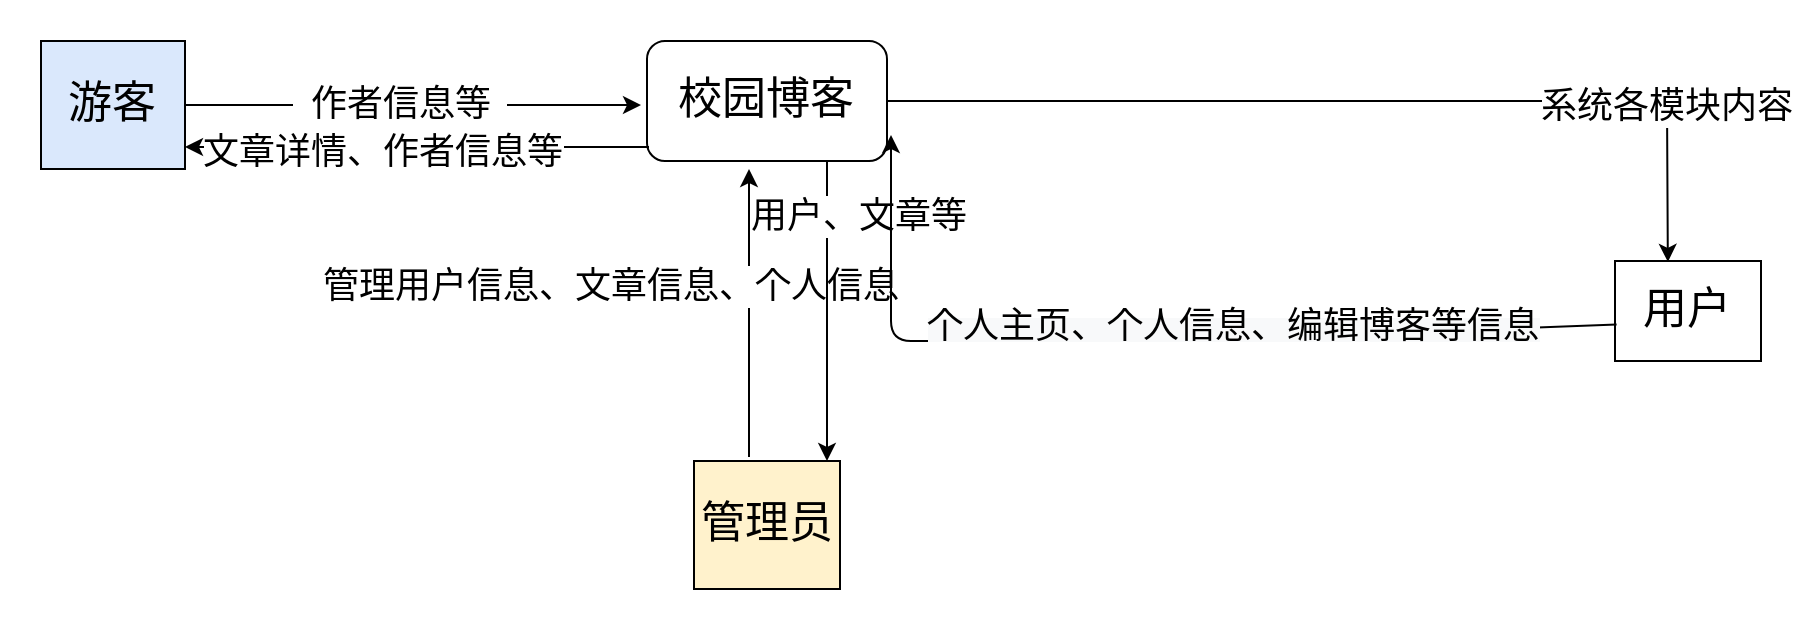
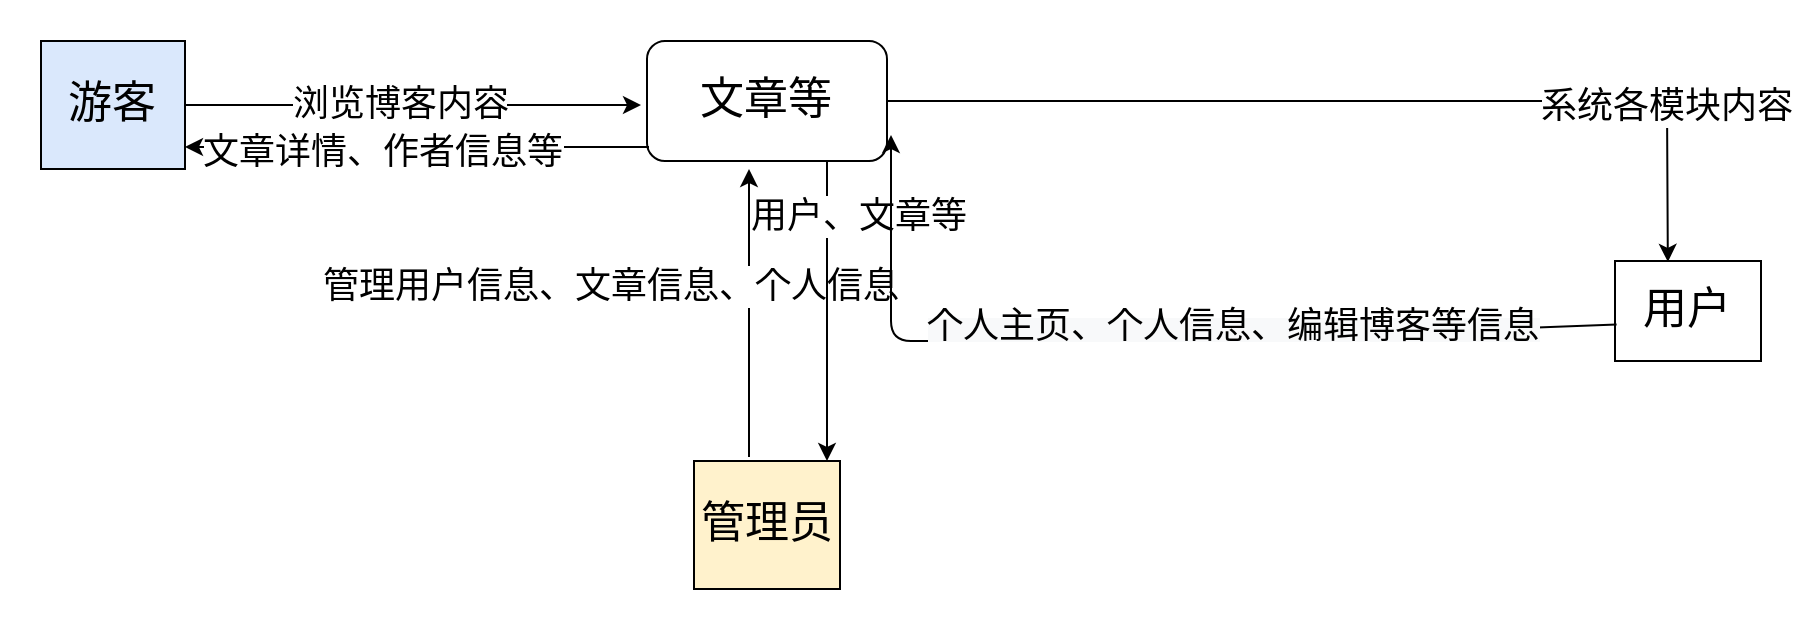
(767, 101) -> (767, 101)
(402, 105) -> (402, 105)
